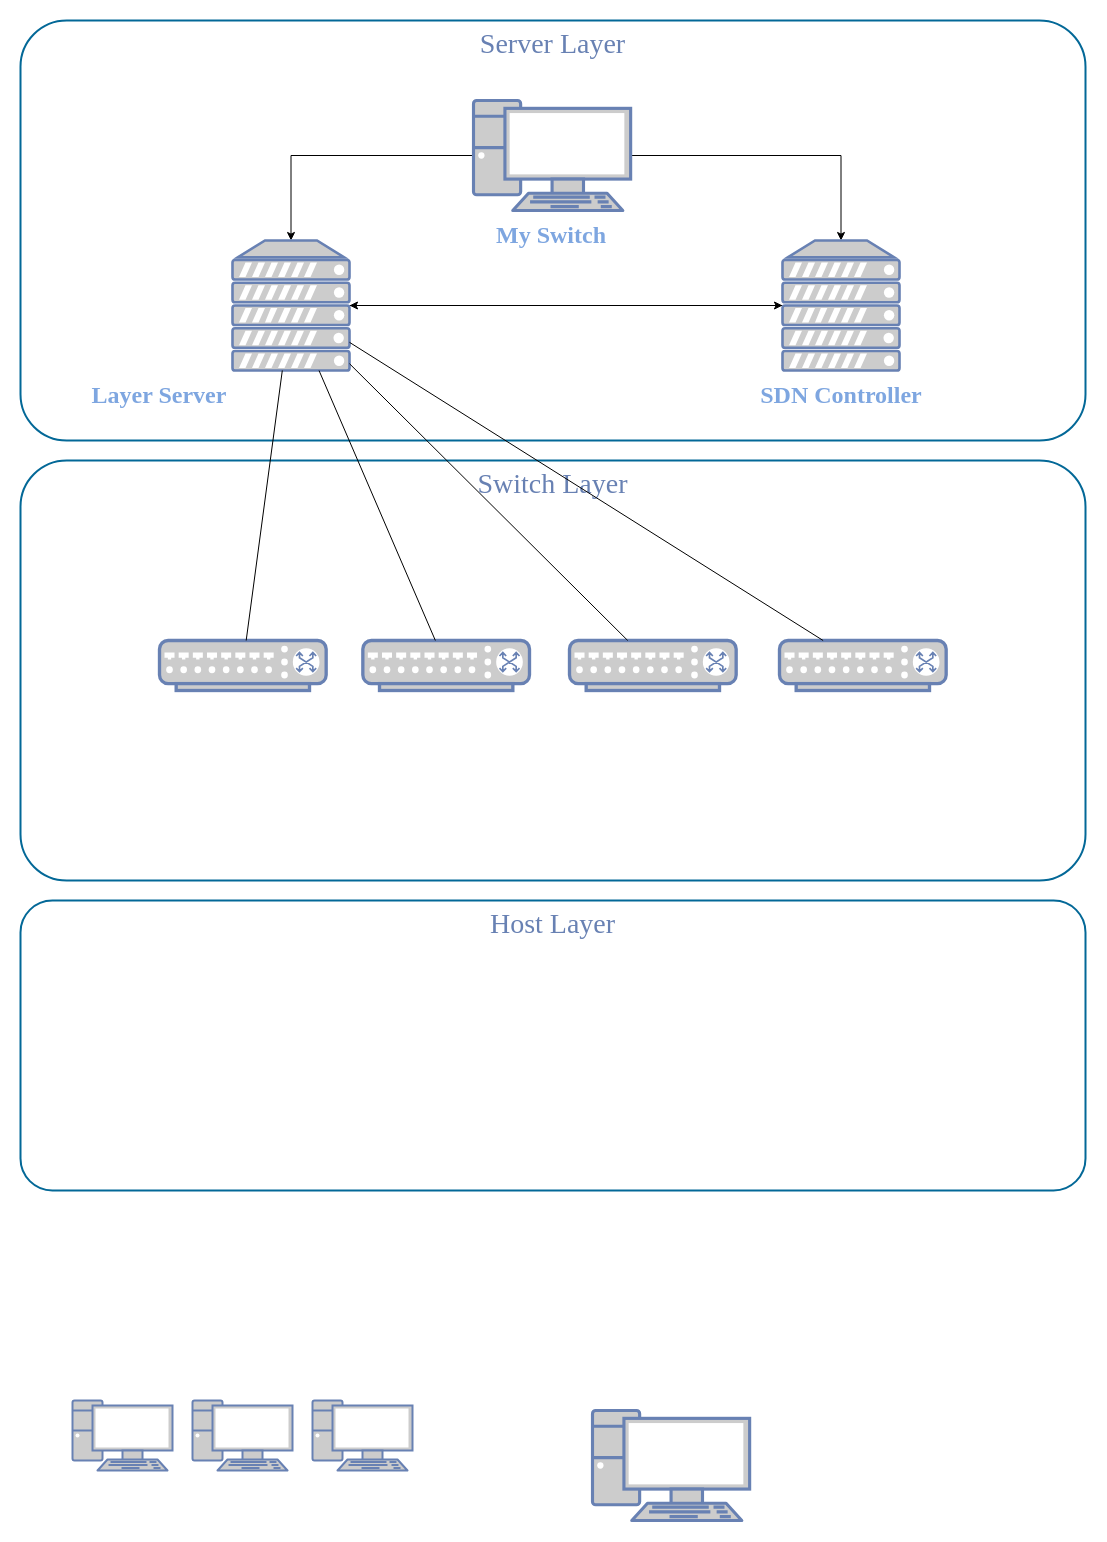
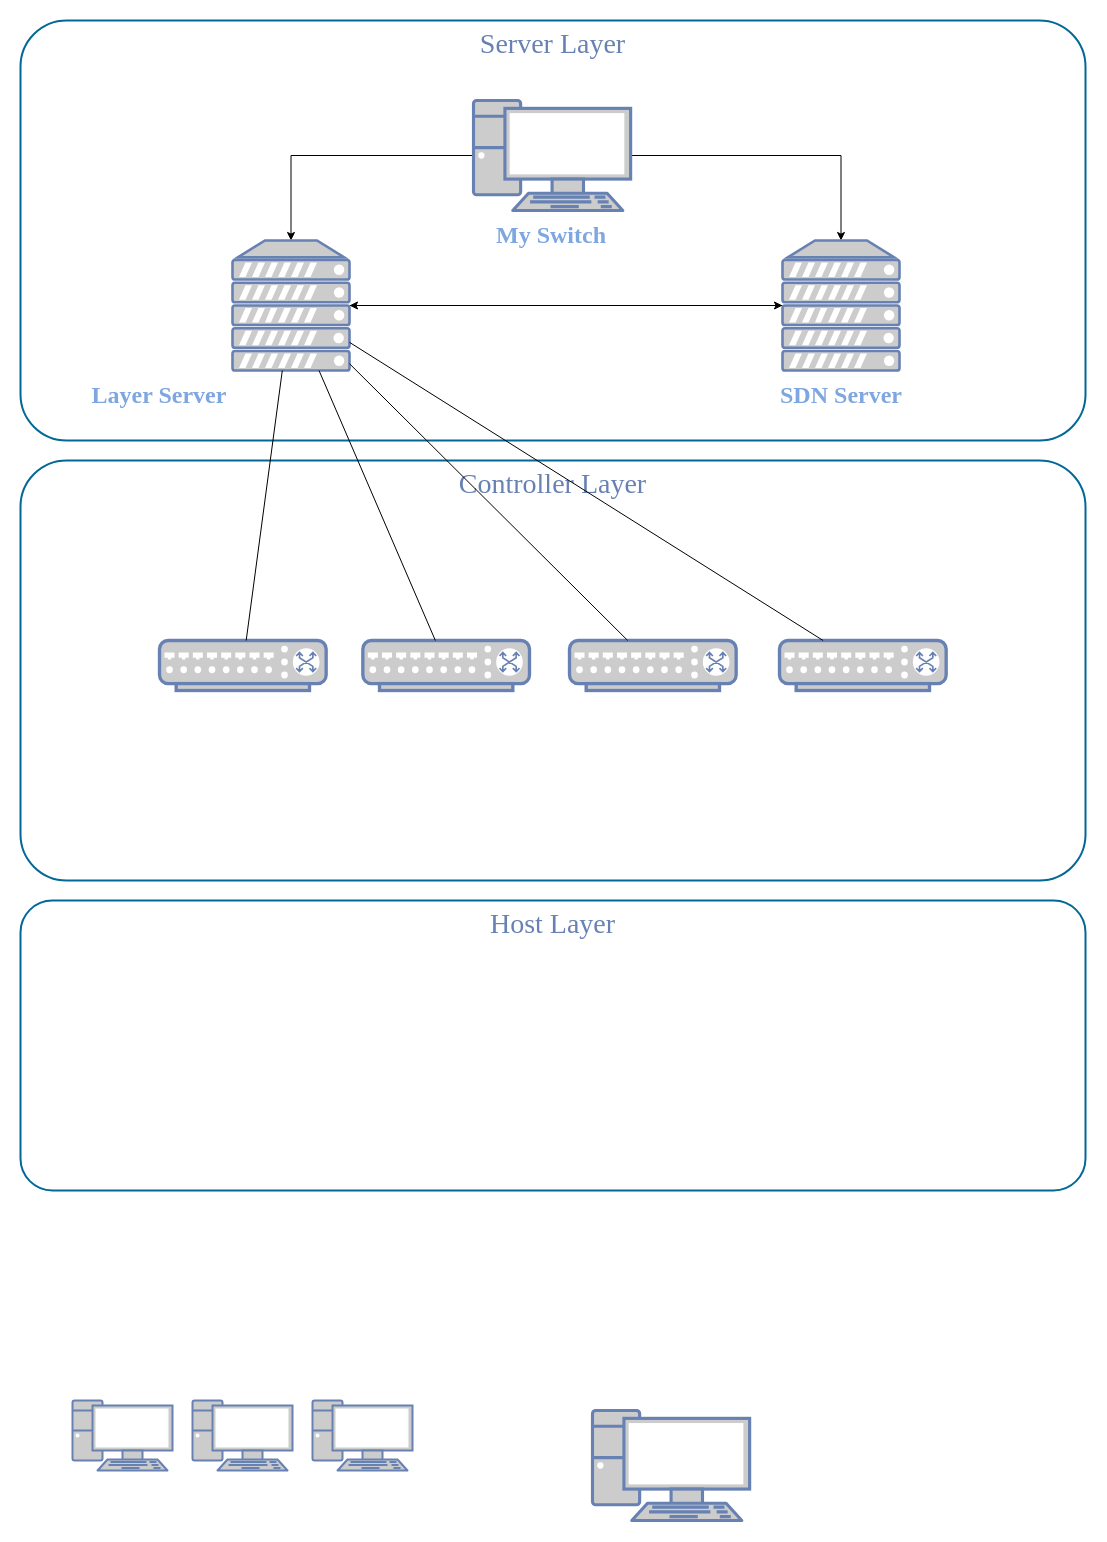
(842, 396) -> (842, 396)
(553, 484) -> (553, 484)
